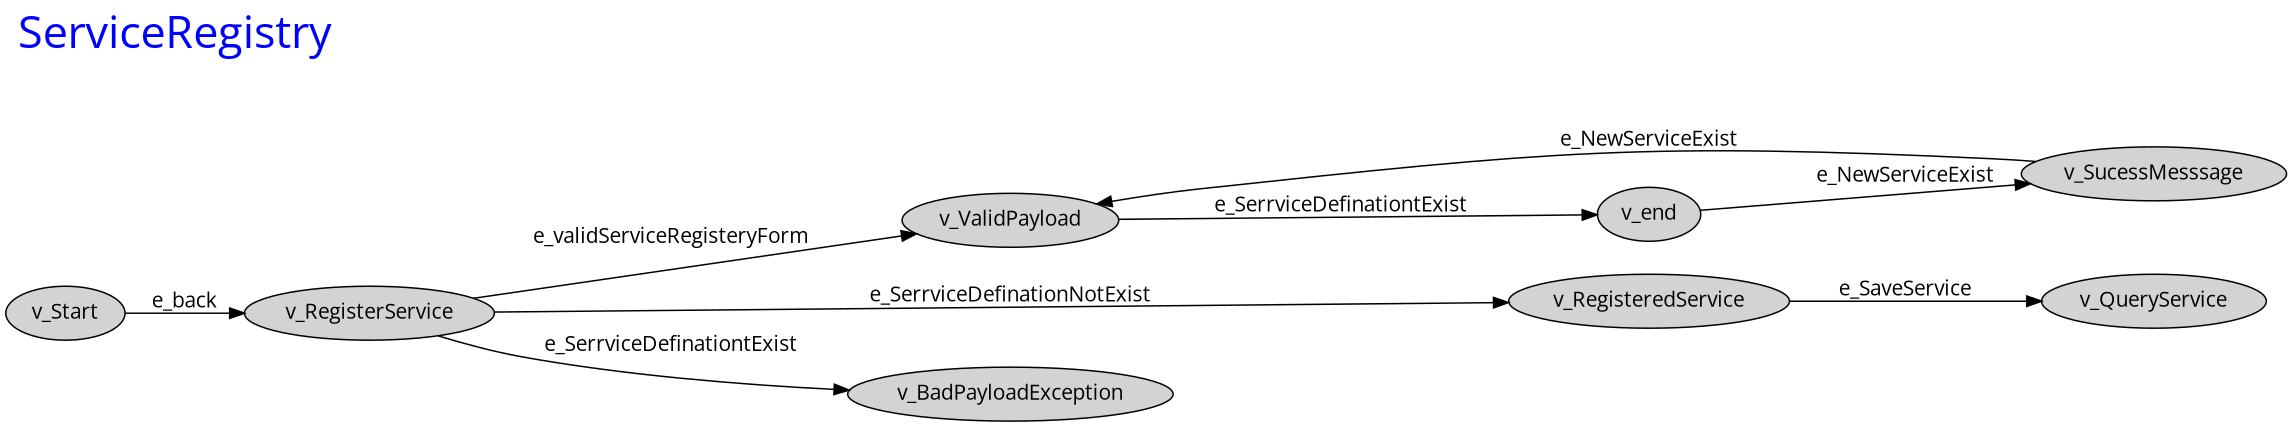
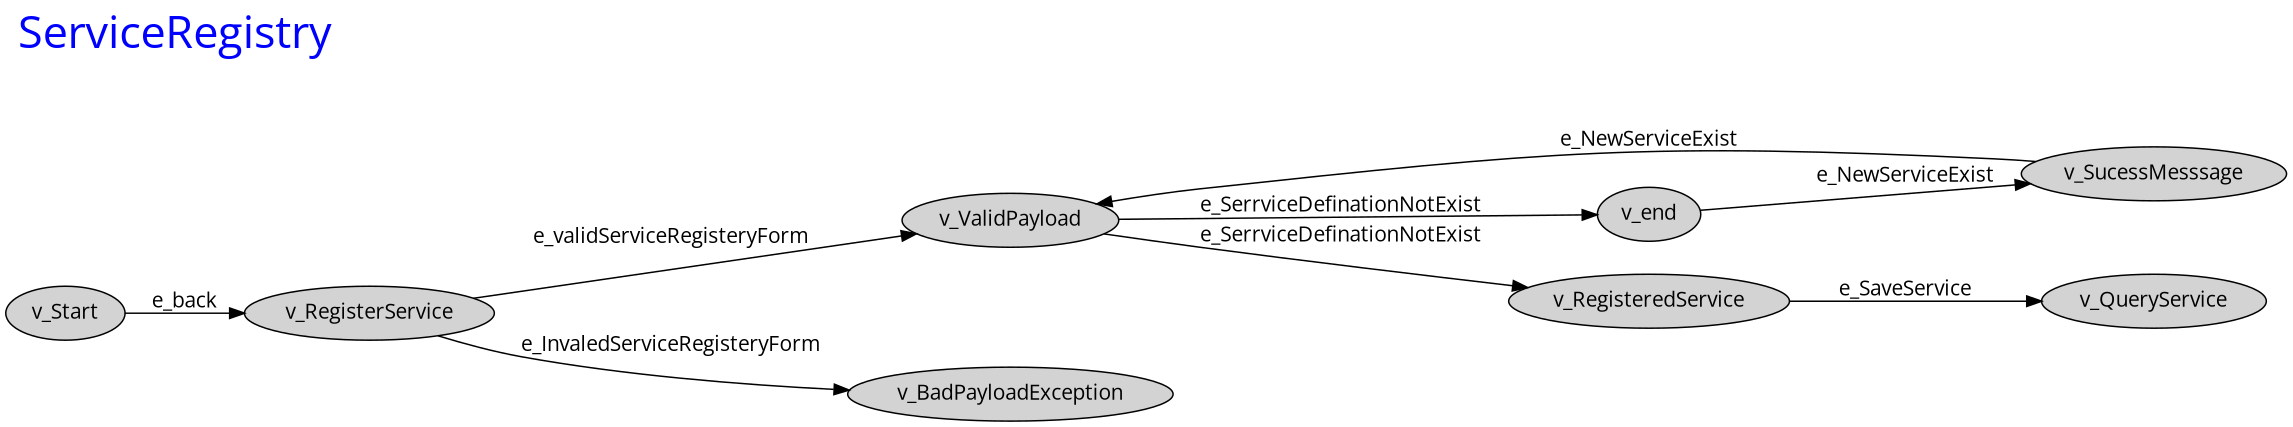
(1341, 206) -> (1341, 206)
(994, 307) -> (1308, 261)
(671, 345) -> (671, 345)
